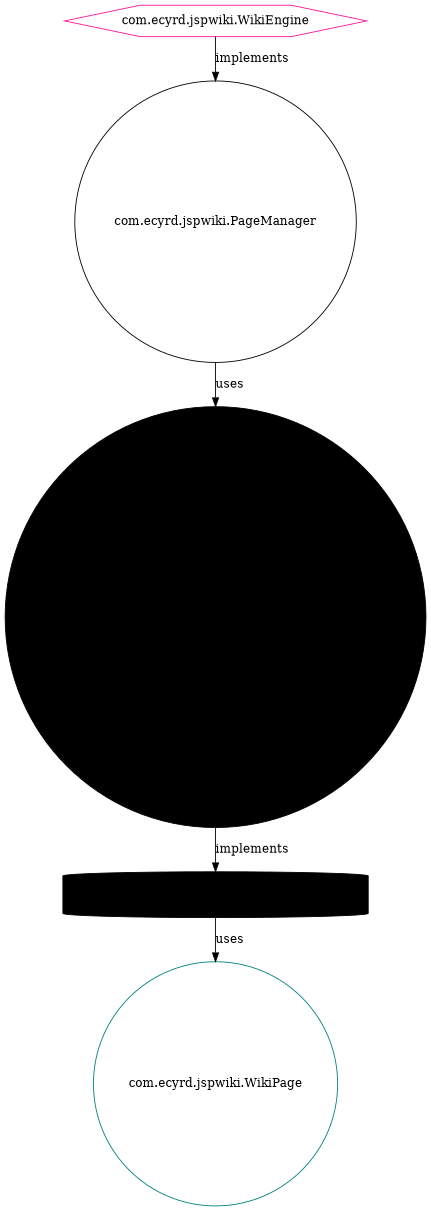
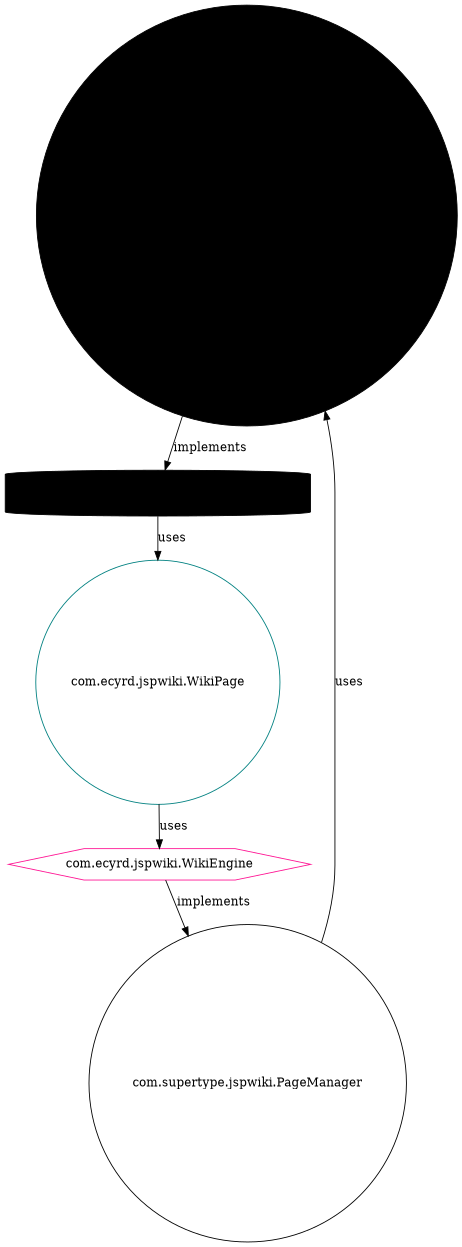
(216, 222) -> (248, 1083)
none -> (159, 822)
